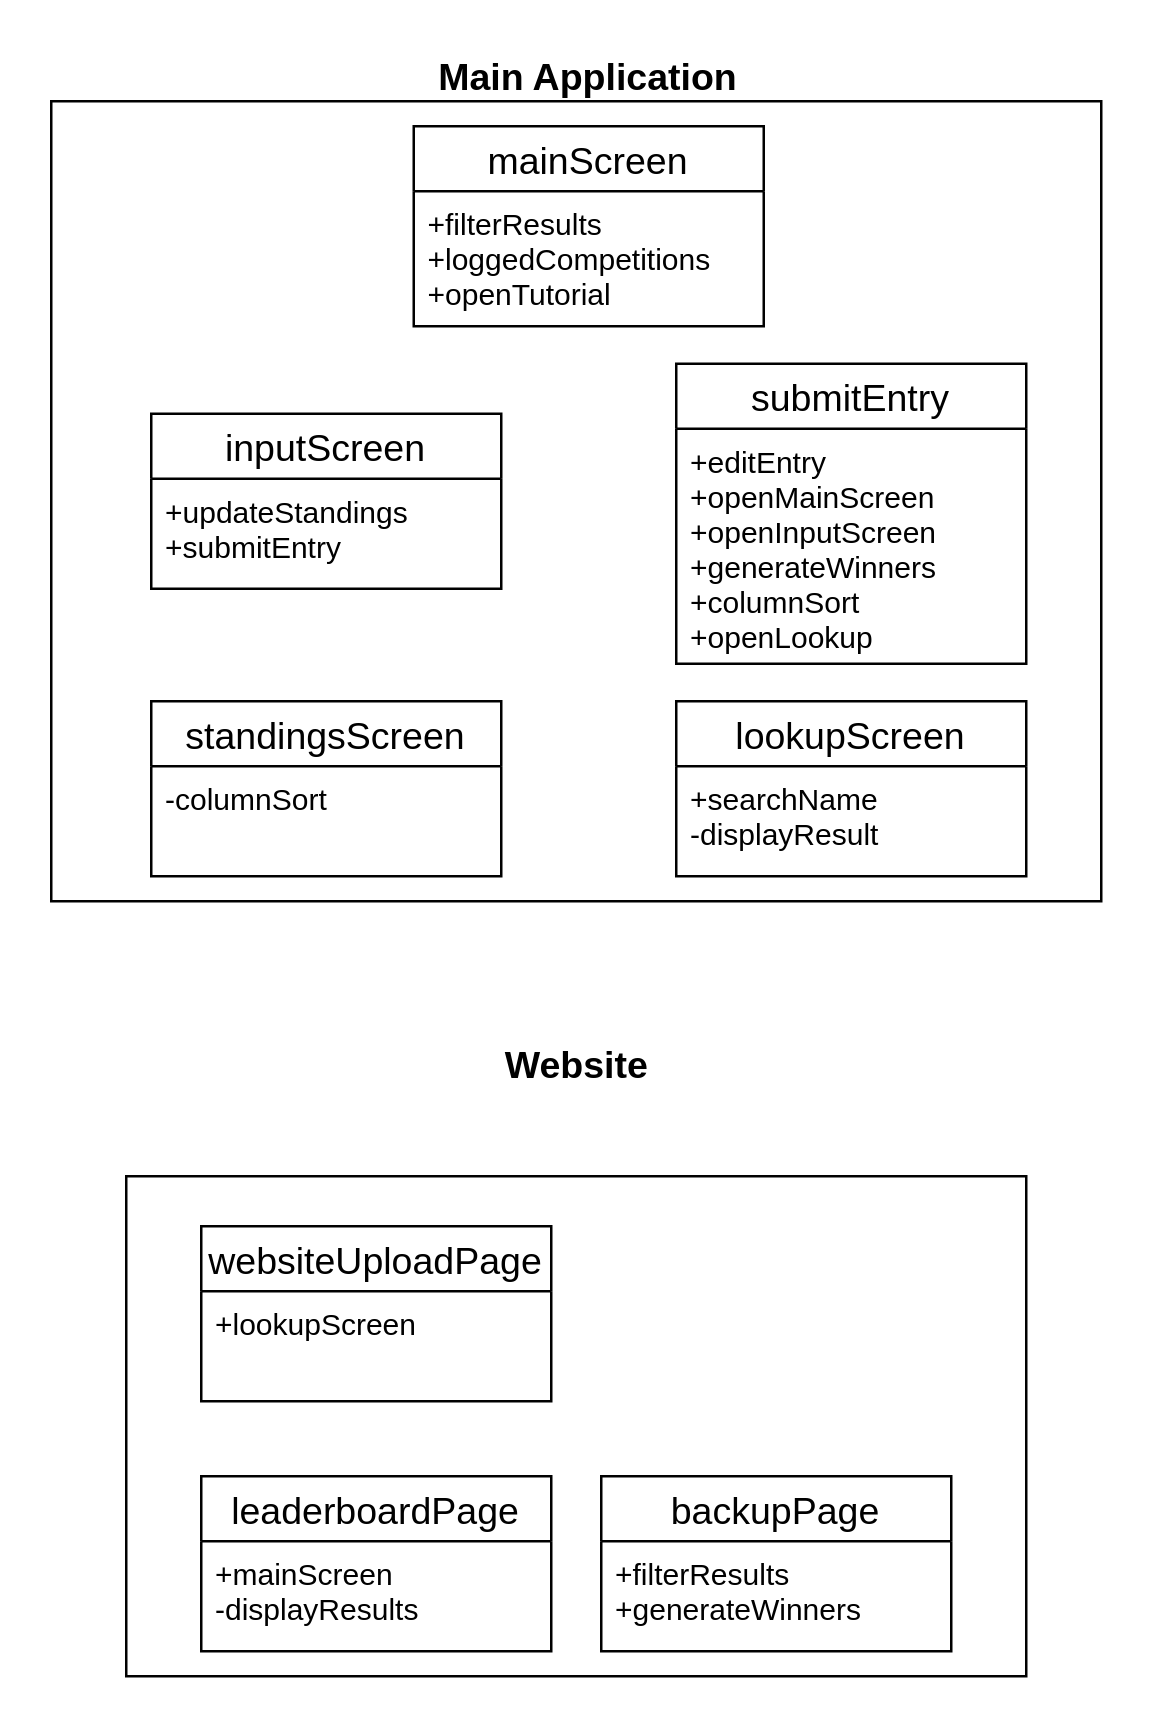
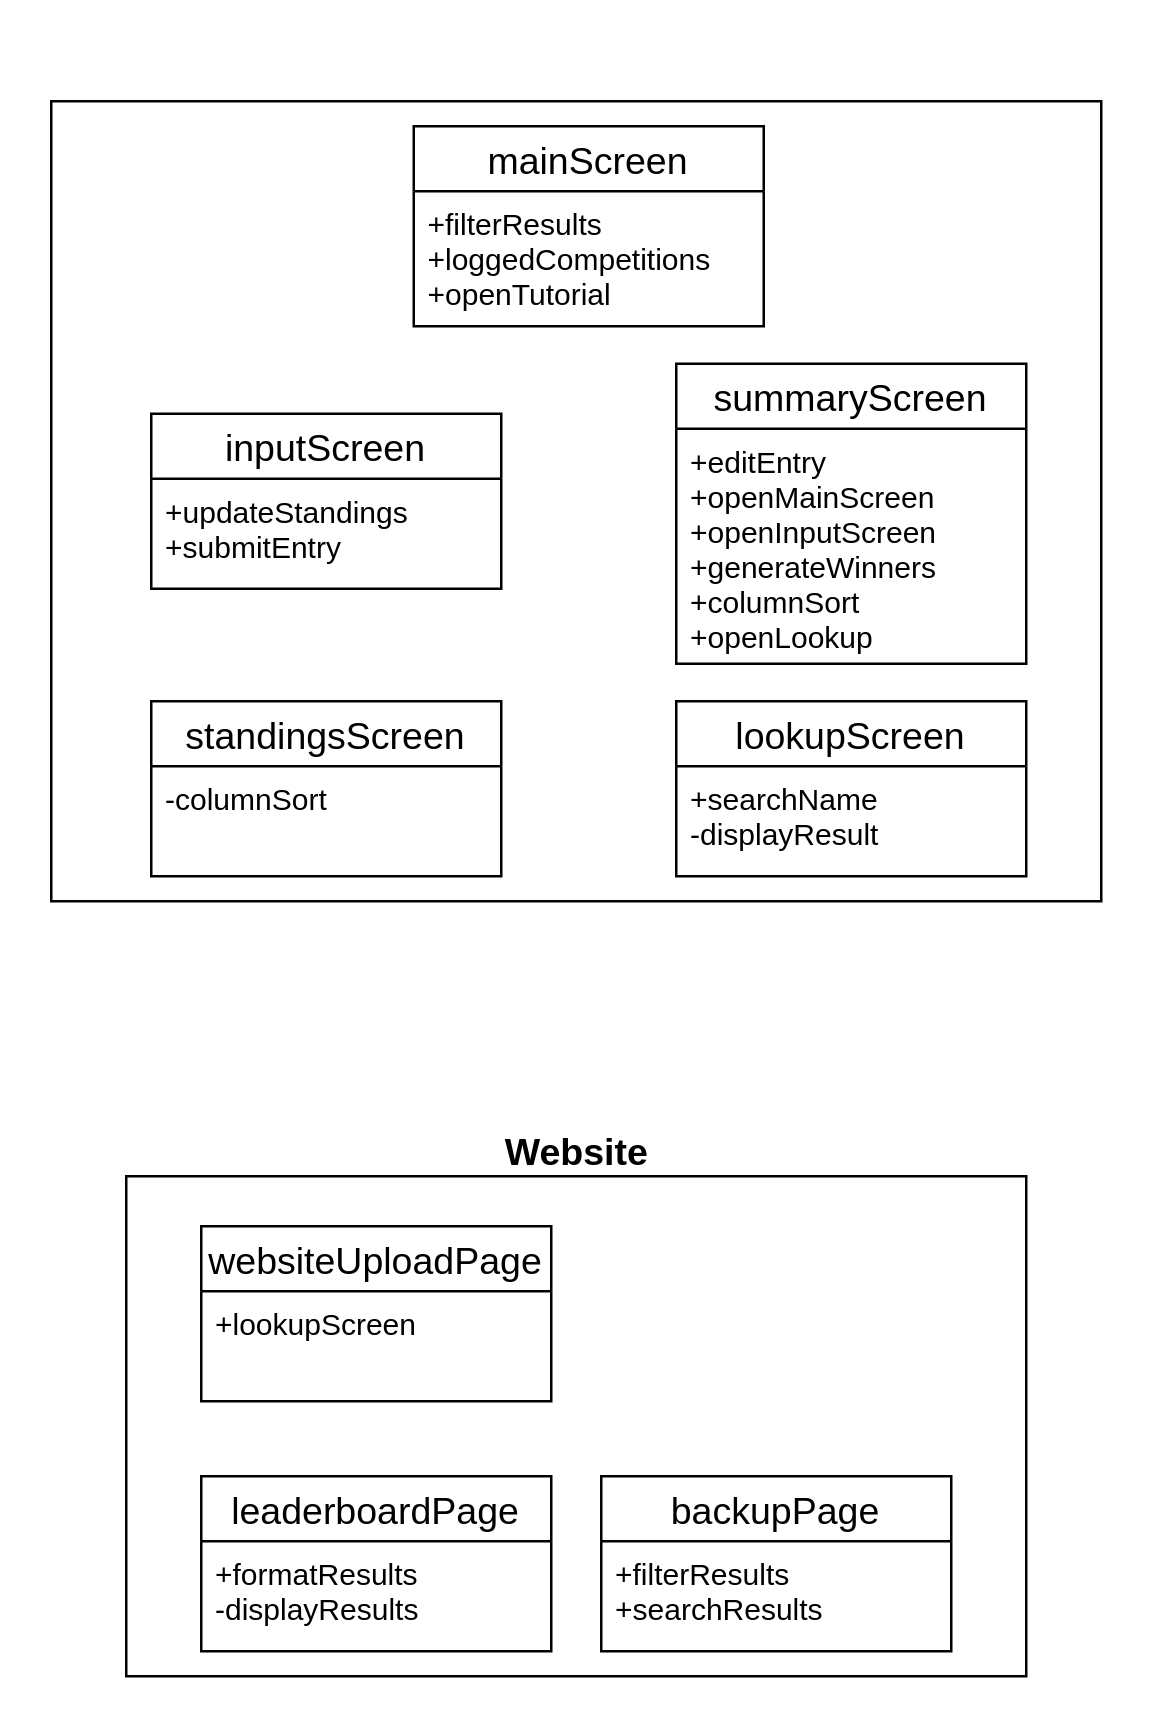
(589, 76) -> none
(850, 399) -> (850, 399)
(576, 1064) -> (576, 1151)
(304, 1575) -> (329, 1575)
(721, 1575) -> (721, 1575)
